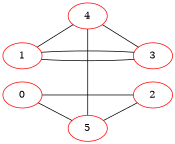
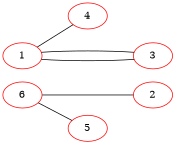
(120, 36) -> none
(88, 72) -> none
(22, 95) -> (22, 95)
(120, 112) -> none
